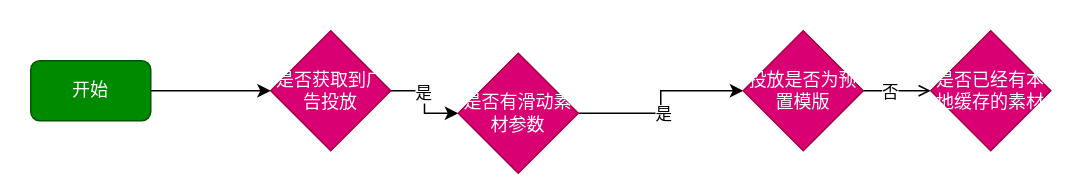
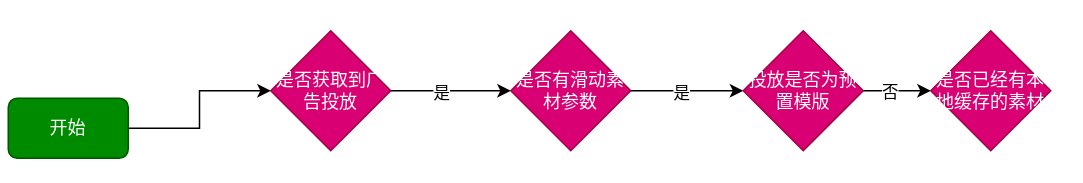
(91, 91) -> (68, 128)
(921, 91) -> (919, 91)
(518, 113) -> (571, 91)
